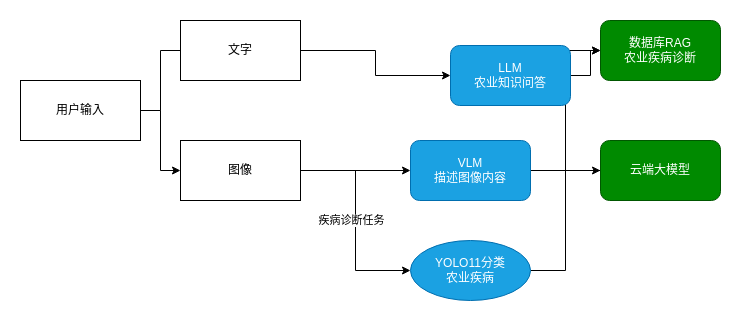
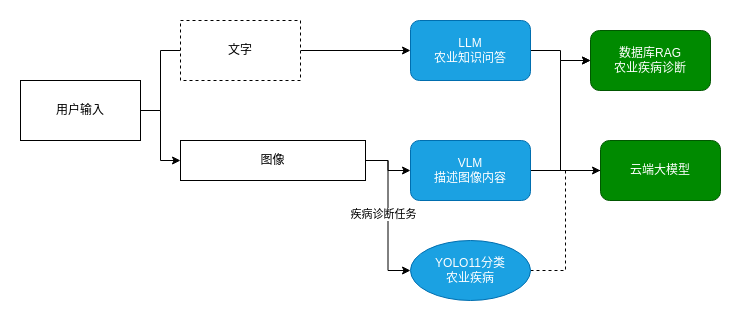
(241, 51) -> (241, 51)
(661, 51) -> (651, 61)
(511, 76) -> (471, 51)
(241, 171) -> (273, 161)
(566, 239) -> (566, 239)
